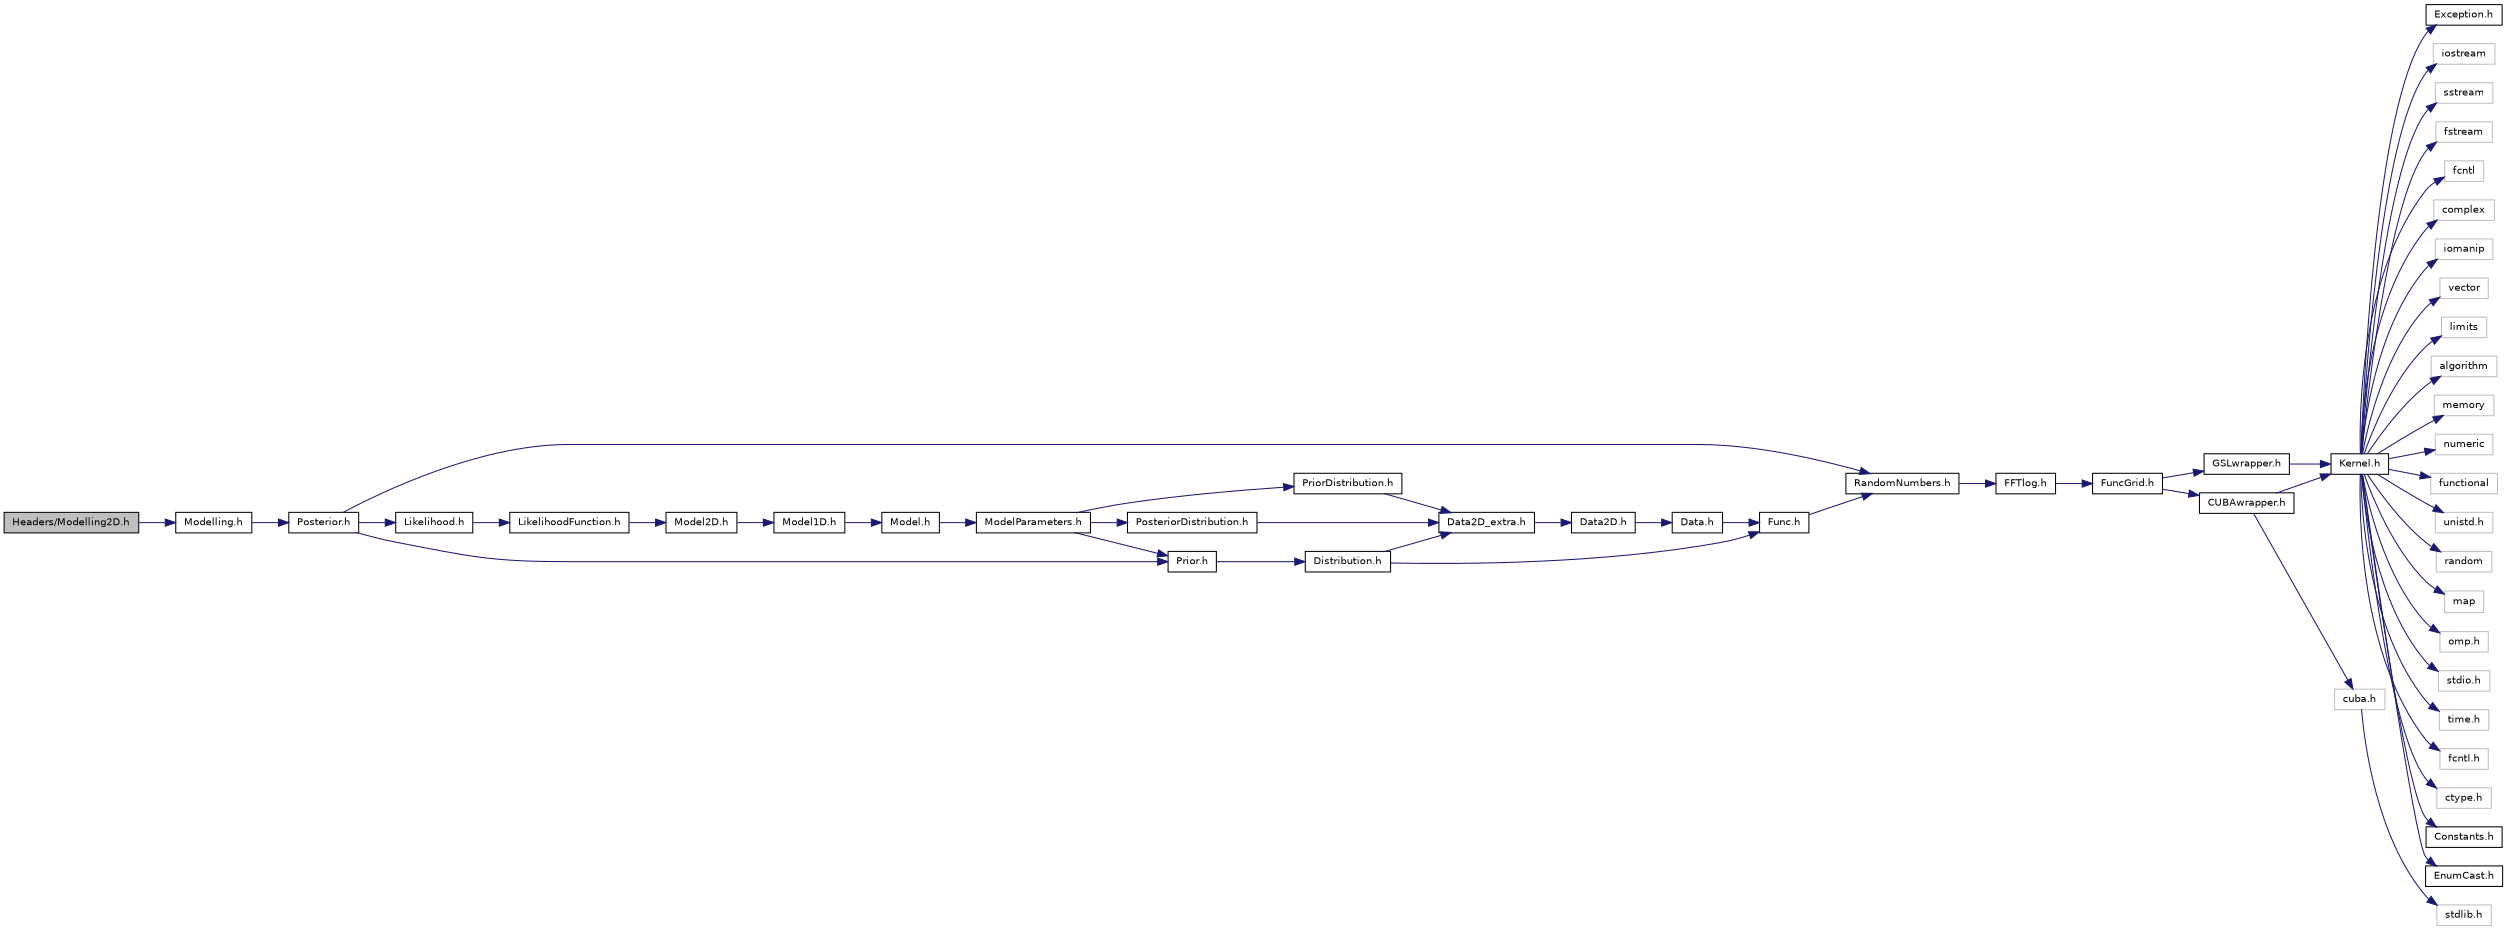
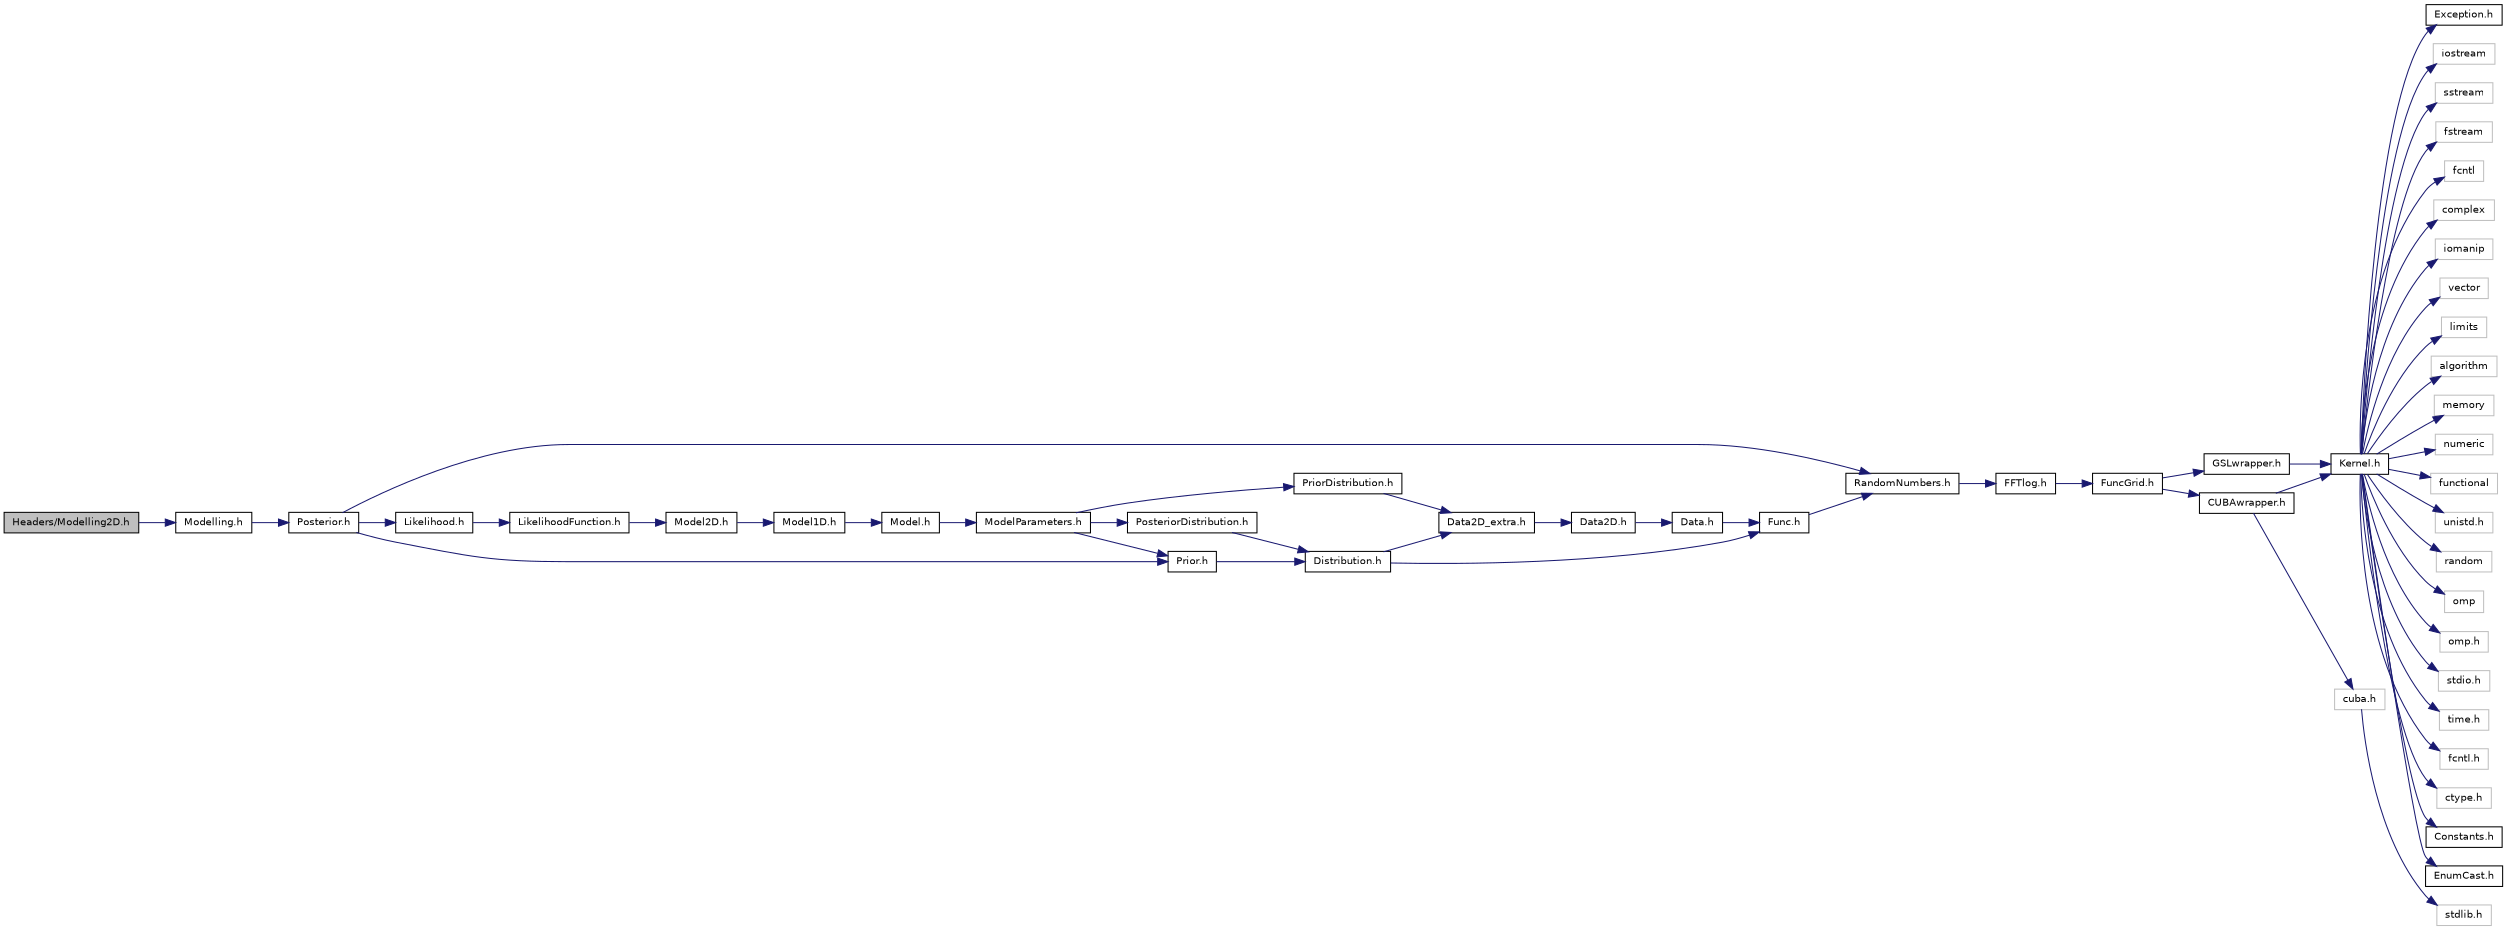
(1343, 523) -> (1265, 541)
(2464, 602) -> (2464, 602)
